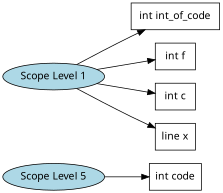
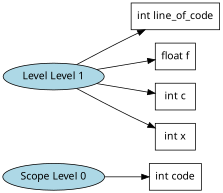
(175, 16) -> (175, 16)
(175, 56) -> (175, 56)
(54, 77) -> (54, 77)
(175, 137) -> (175, 137)
(54, 177) -> (54, 177)
